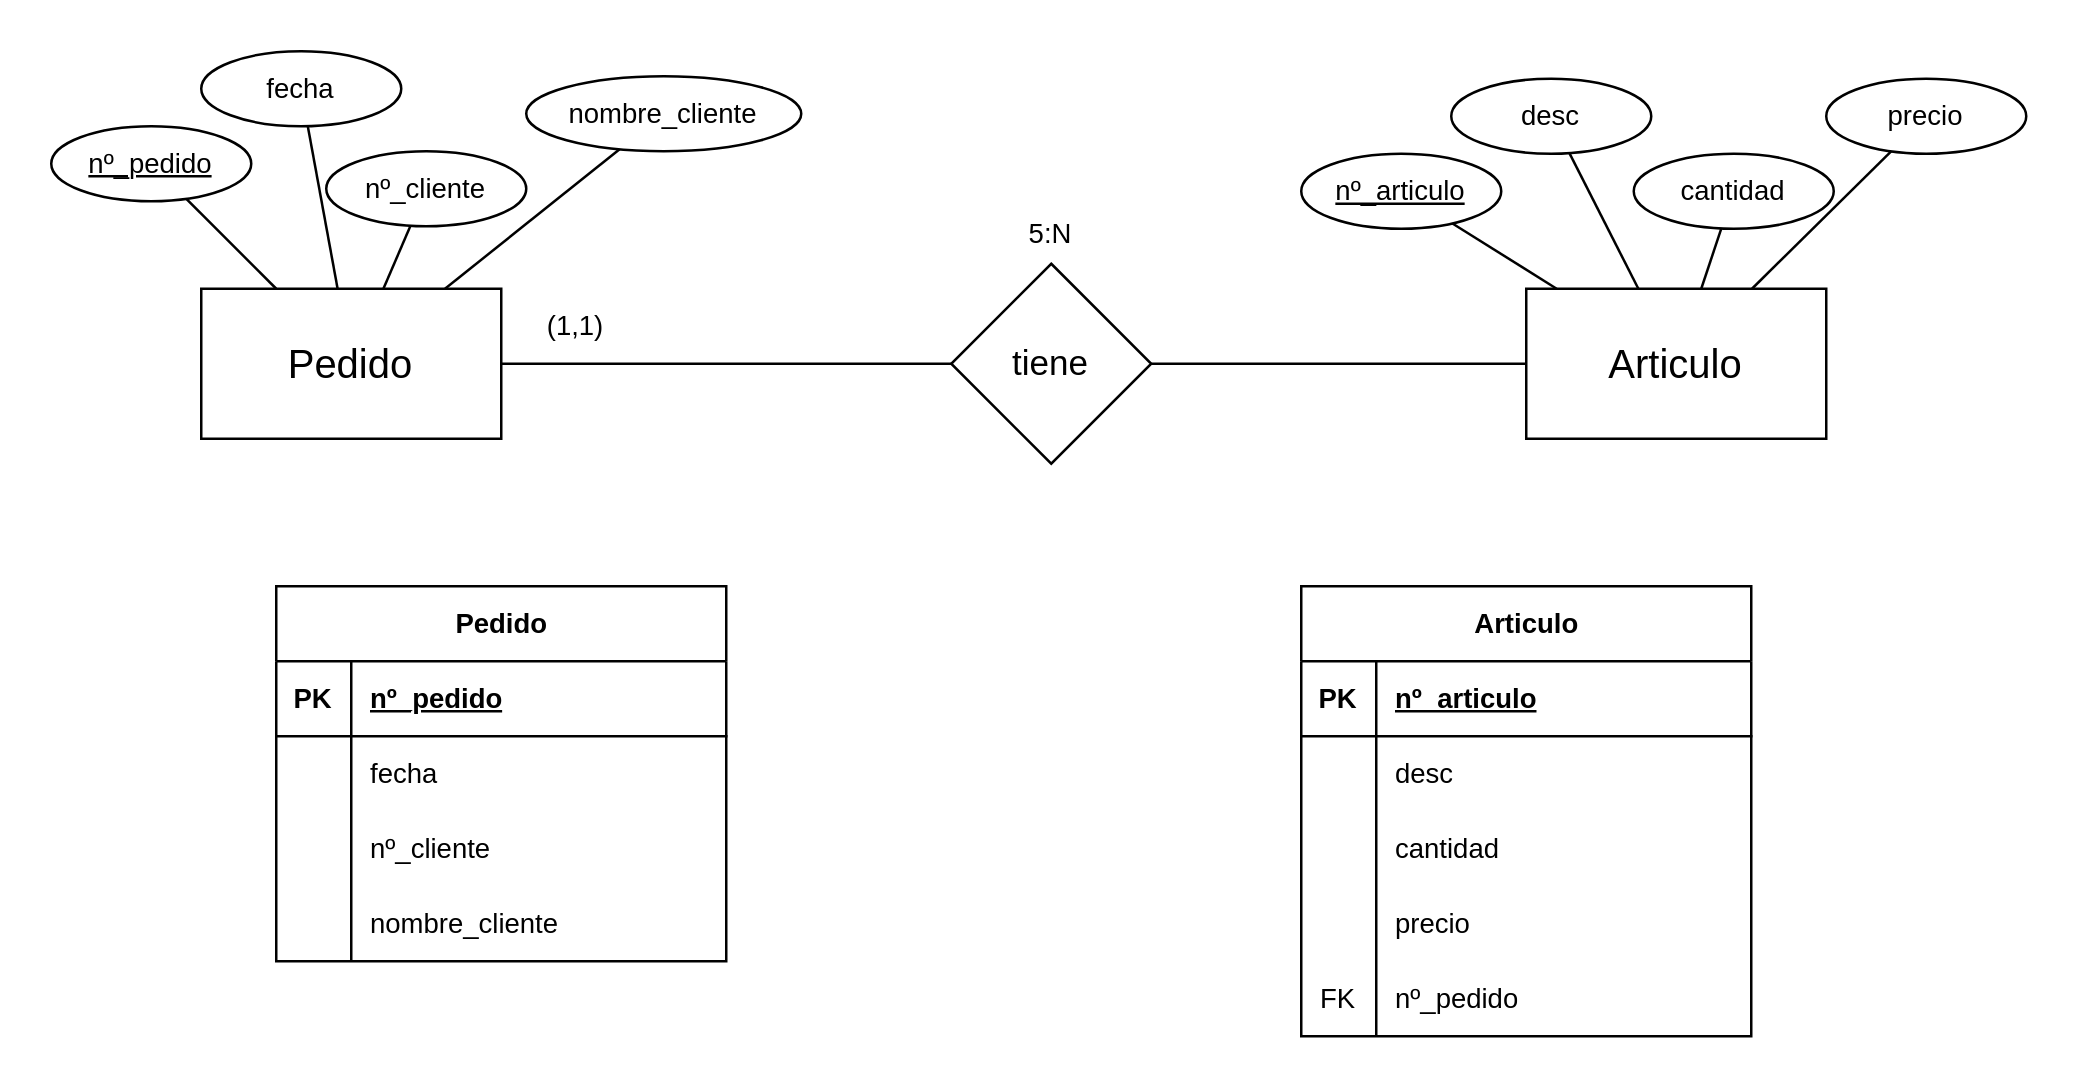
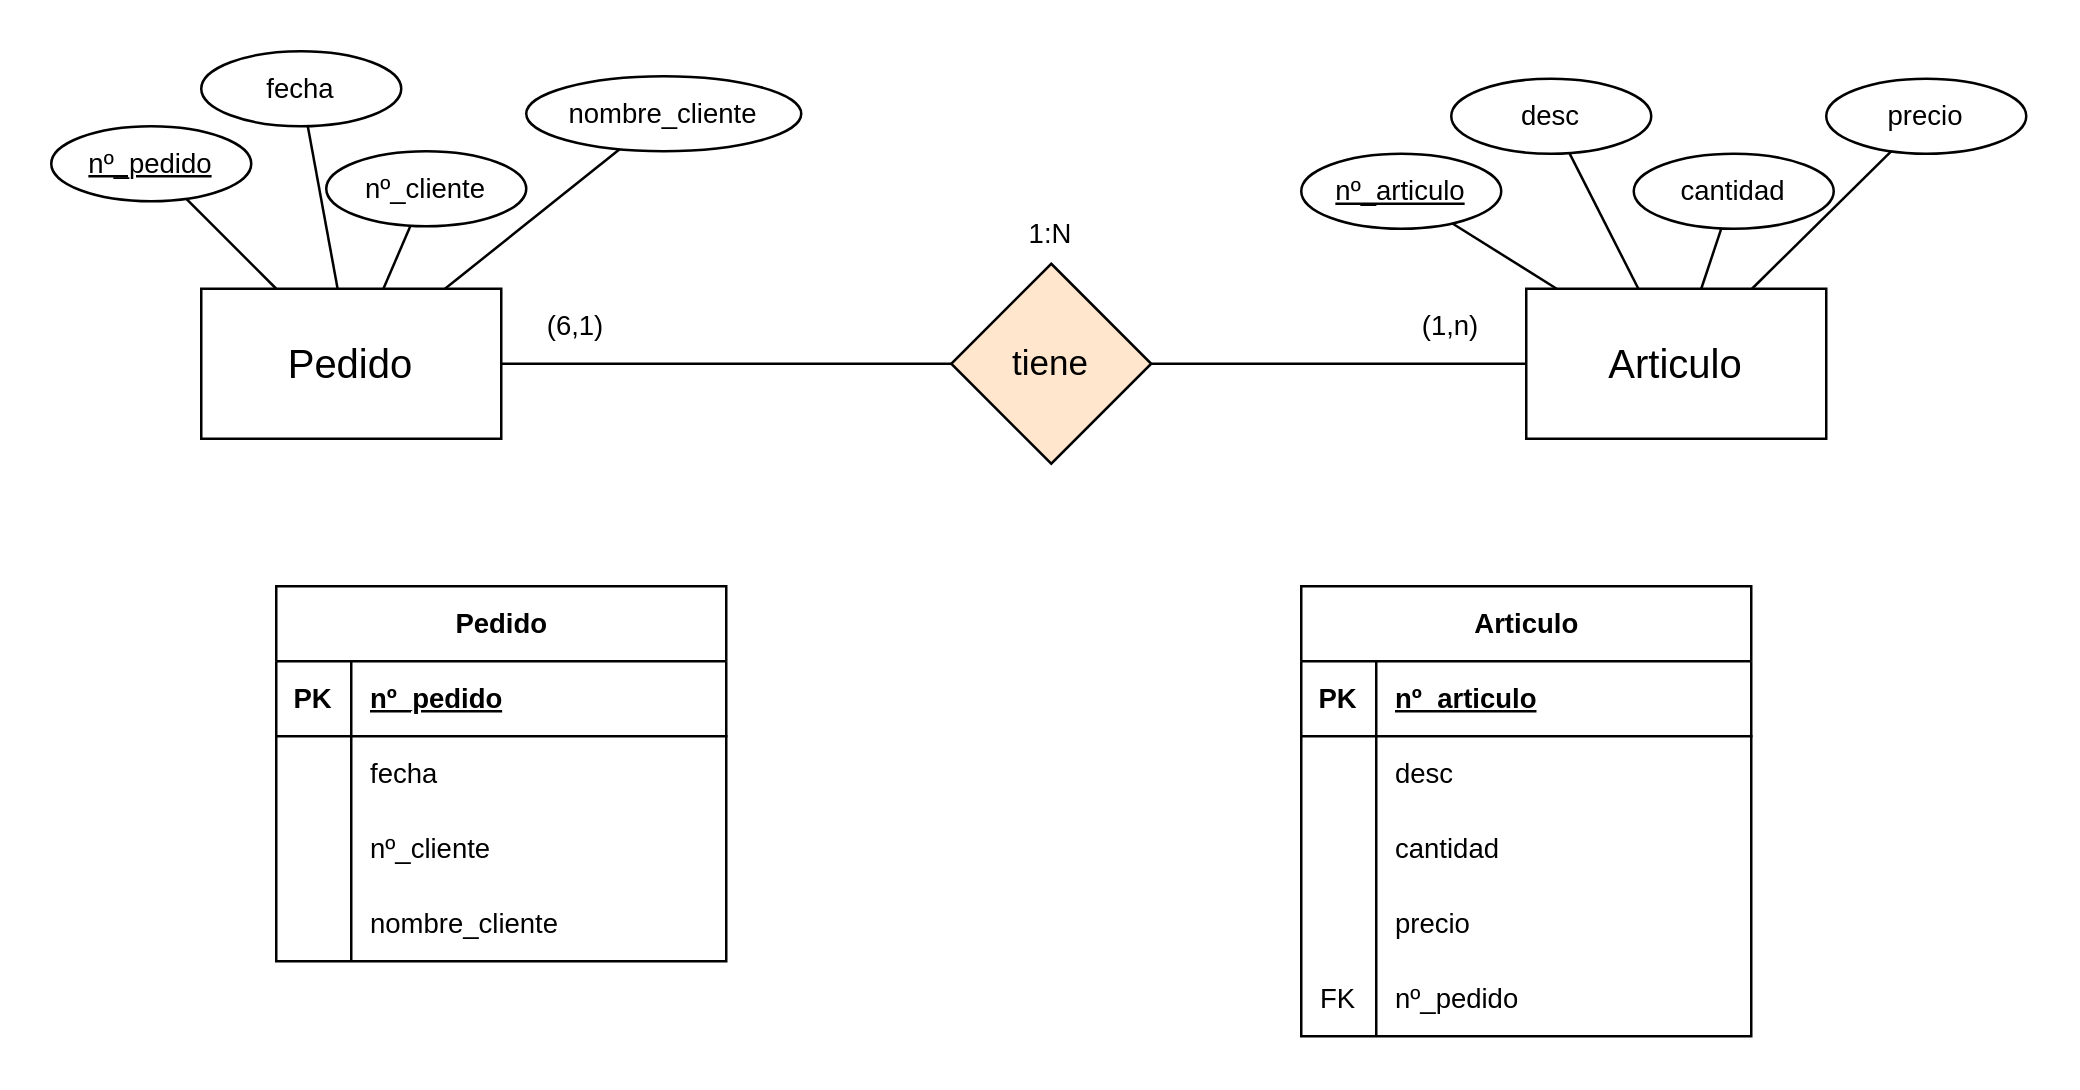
(1051, 234) -> (1051, 234)
(576, 326) -> (576, 326)
none -> (1451, 326)
(1051, 364) -> (1051, 364)
